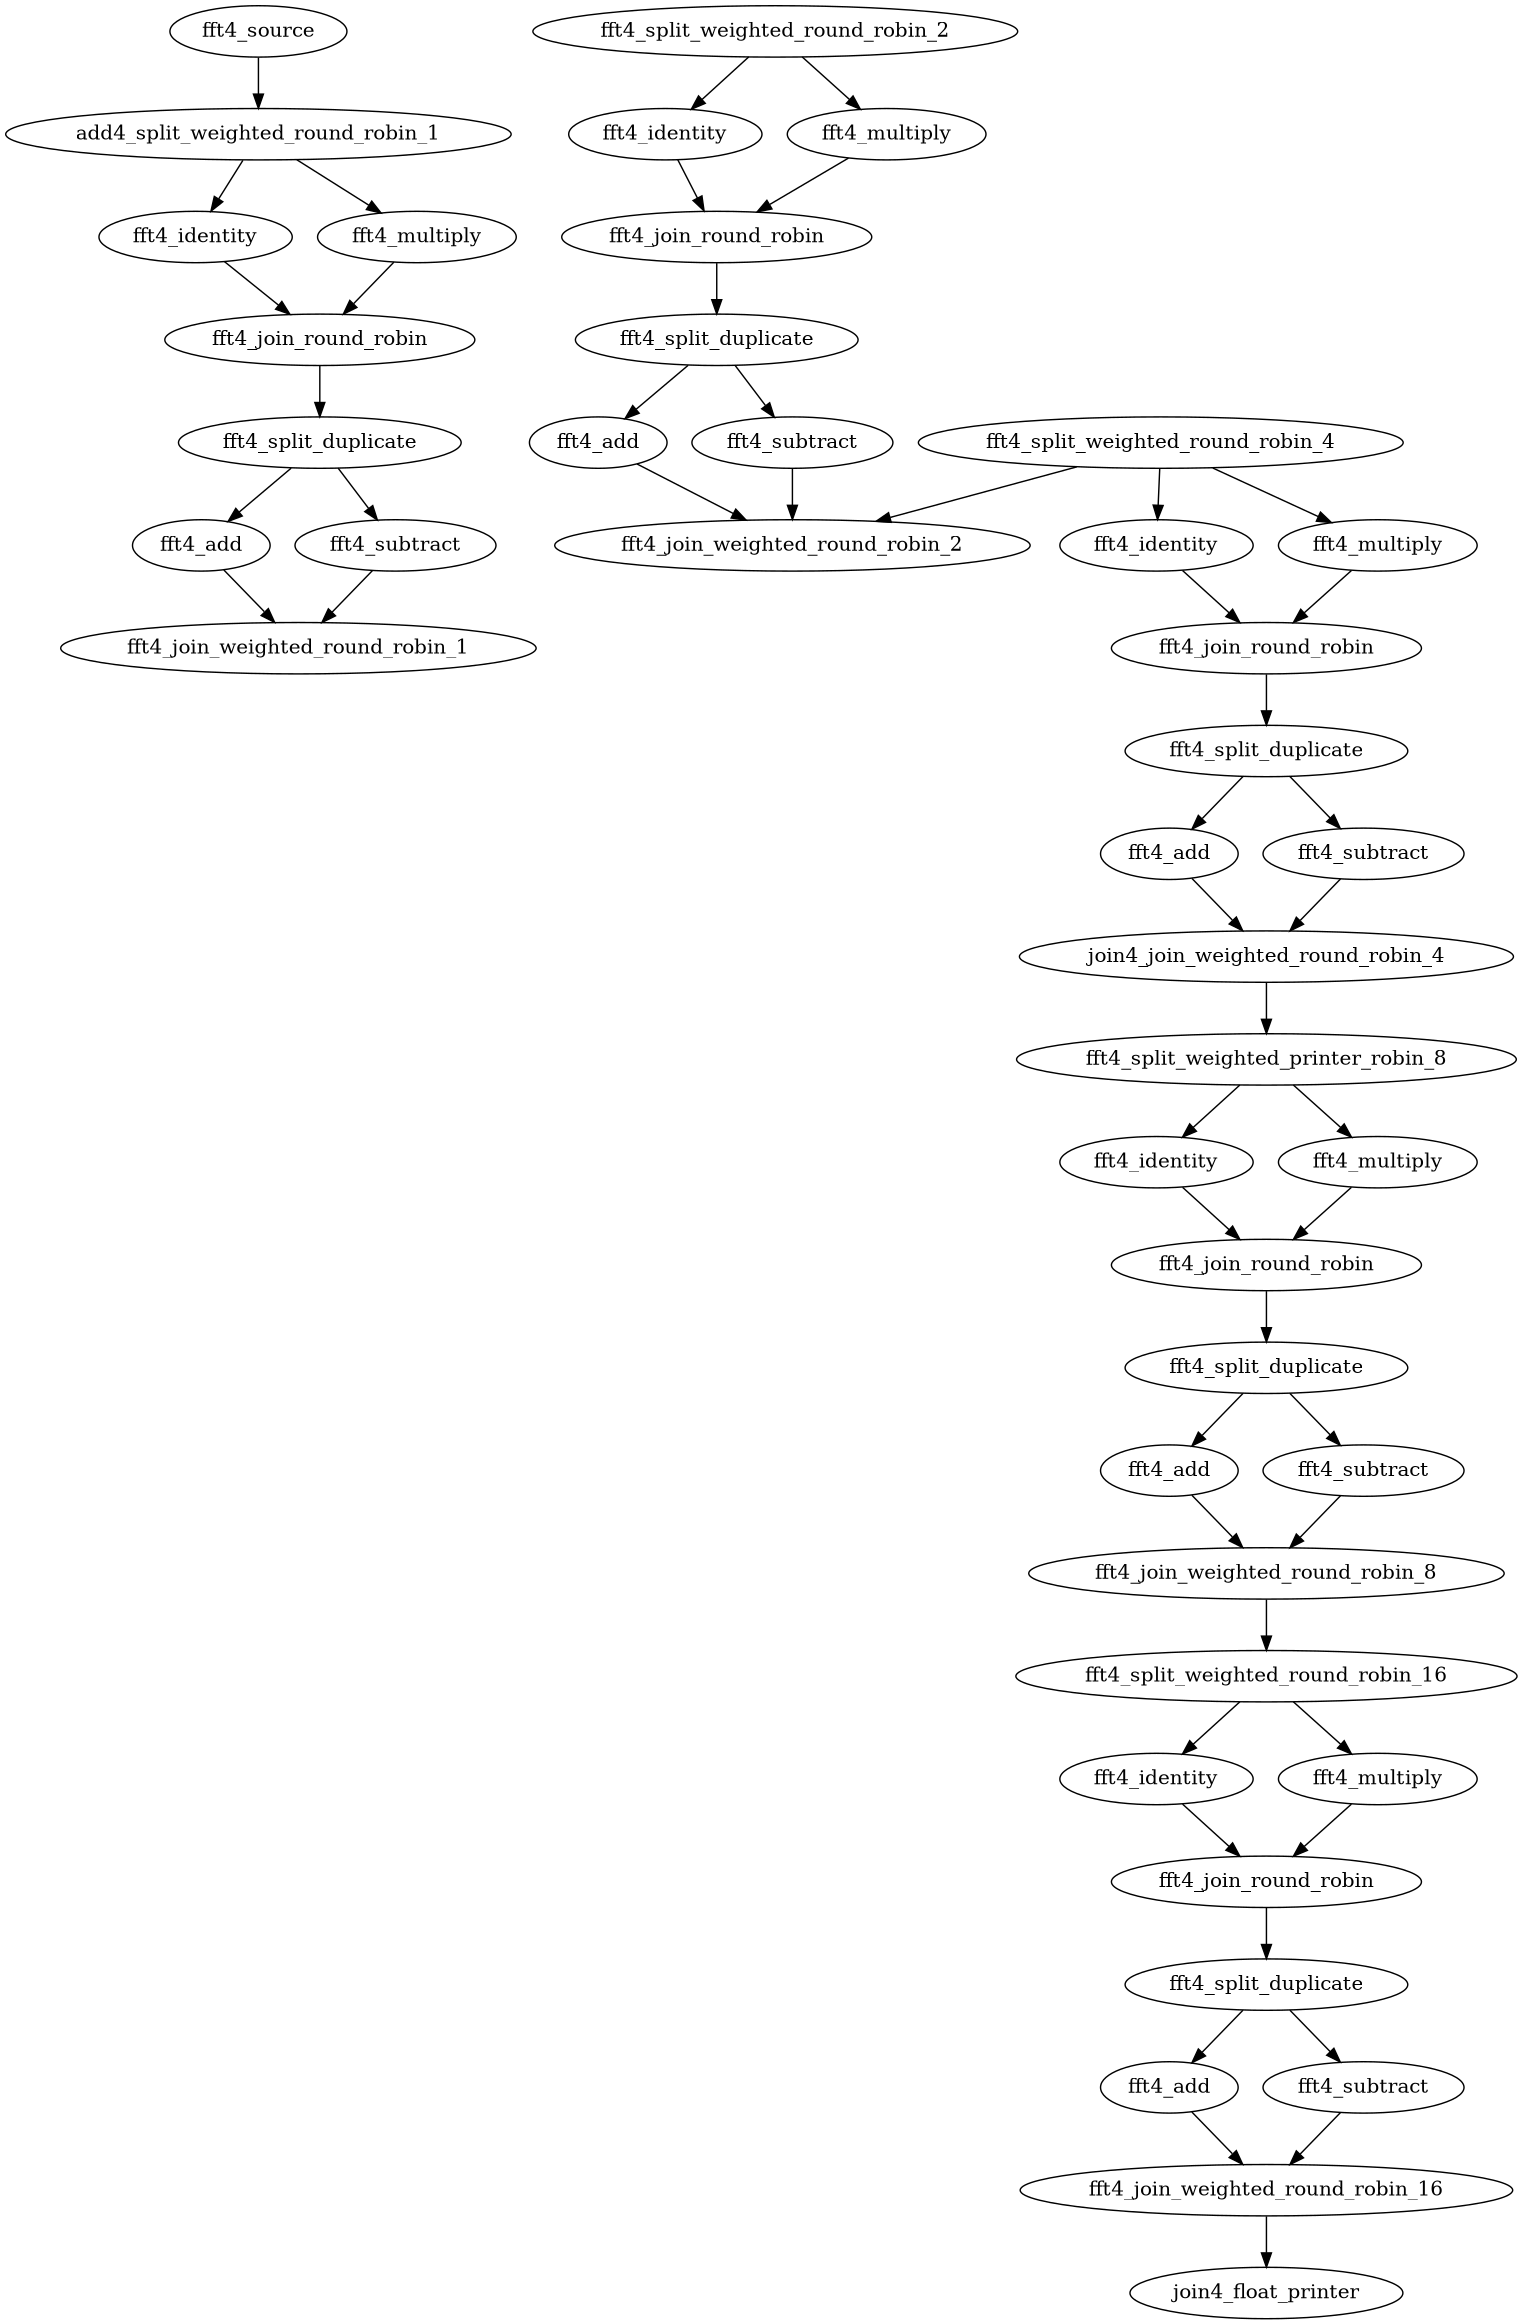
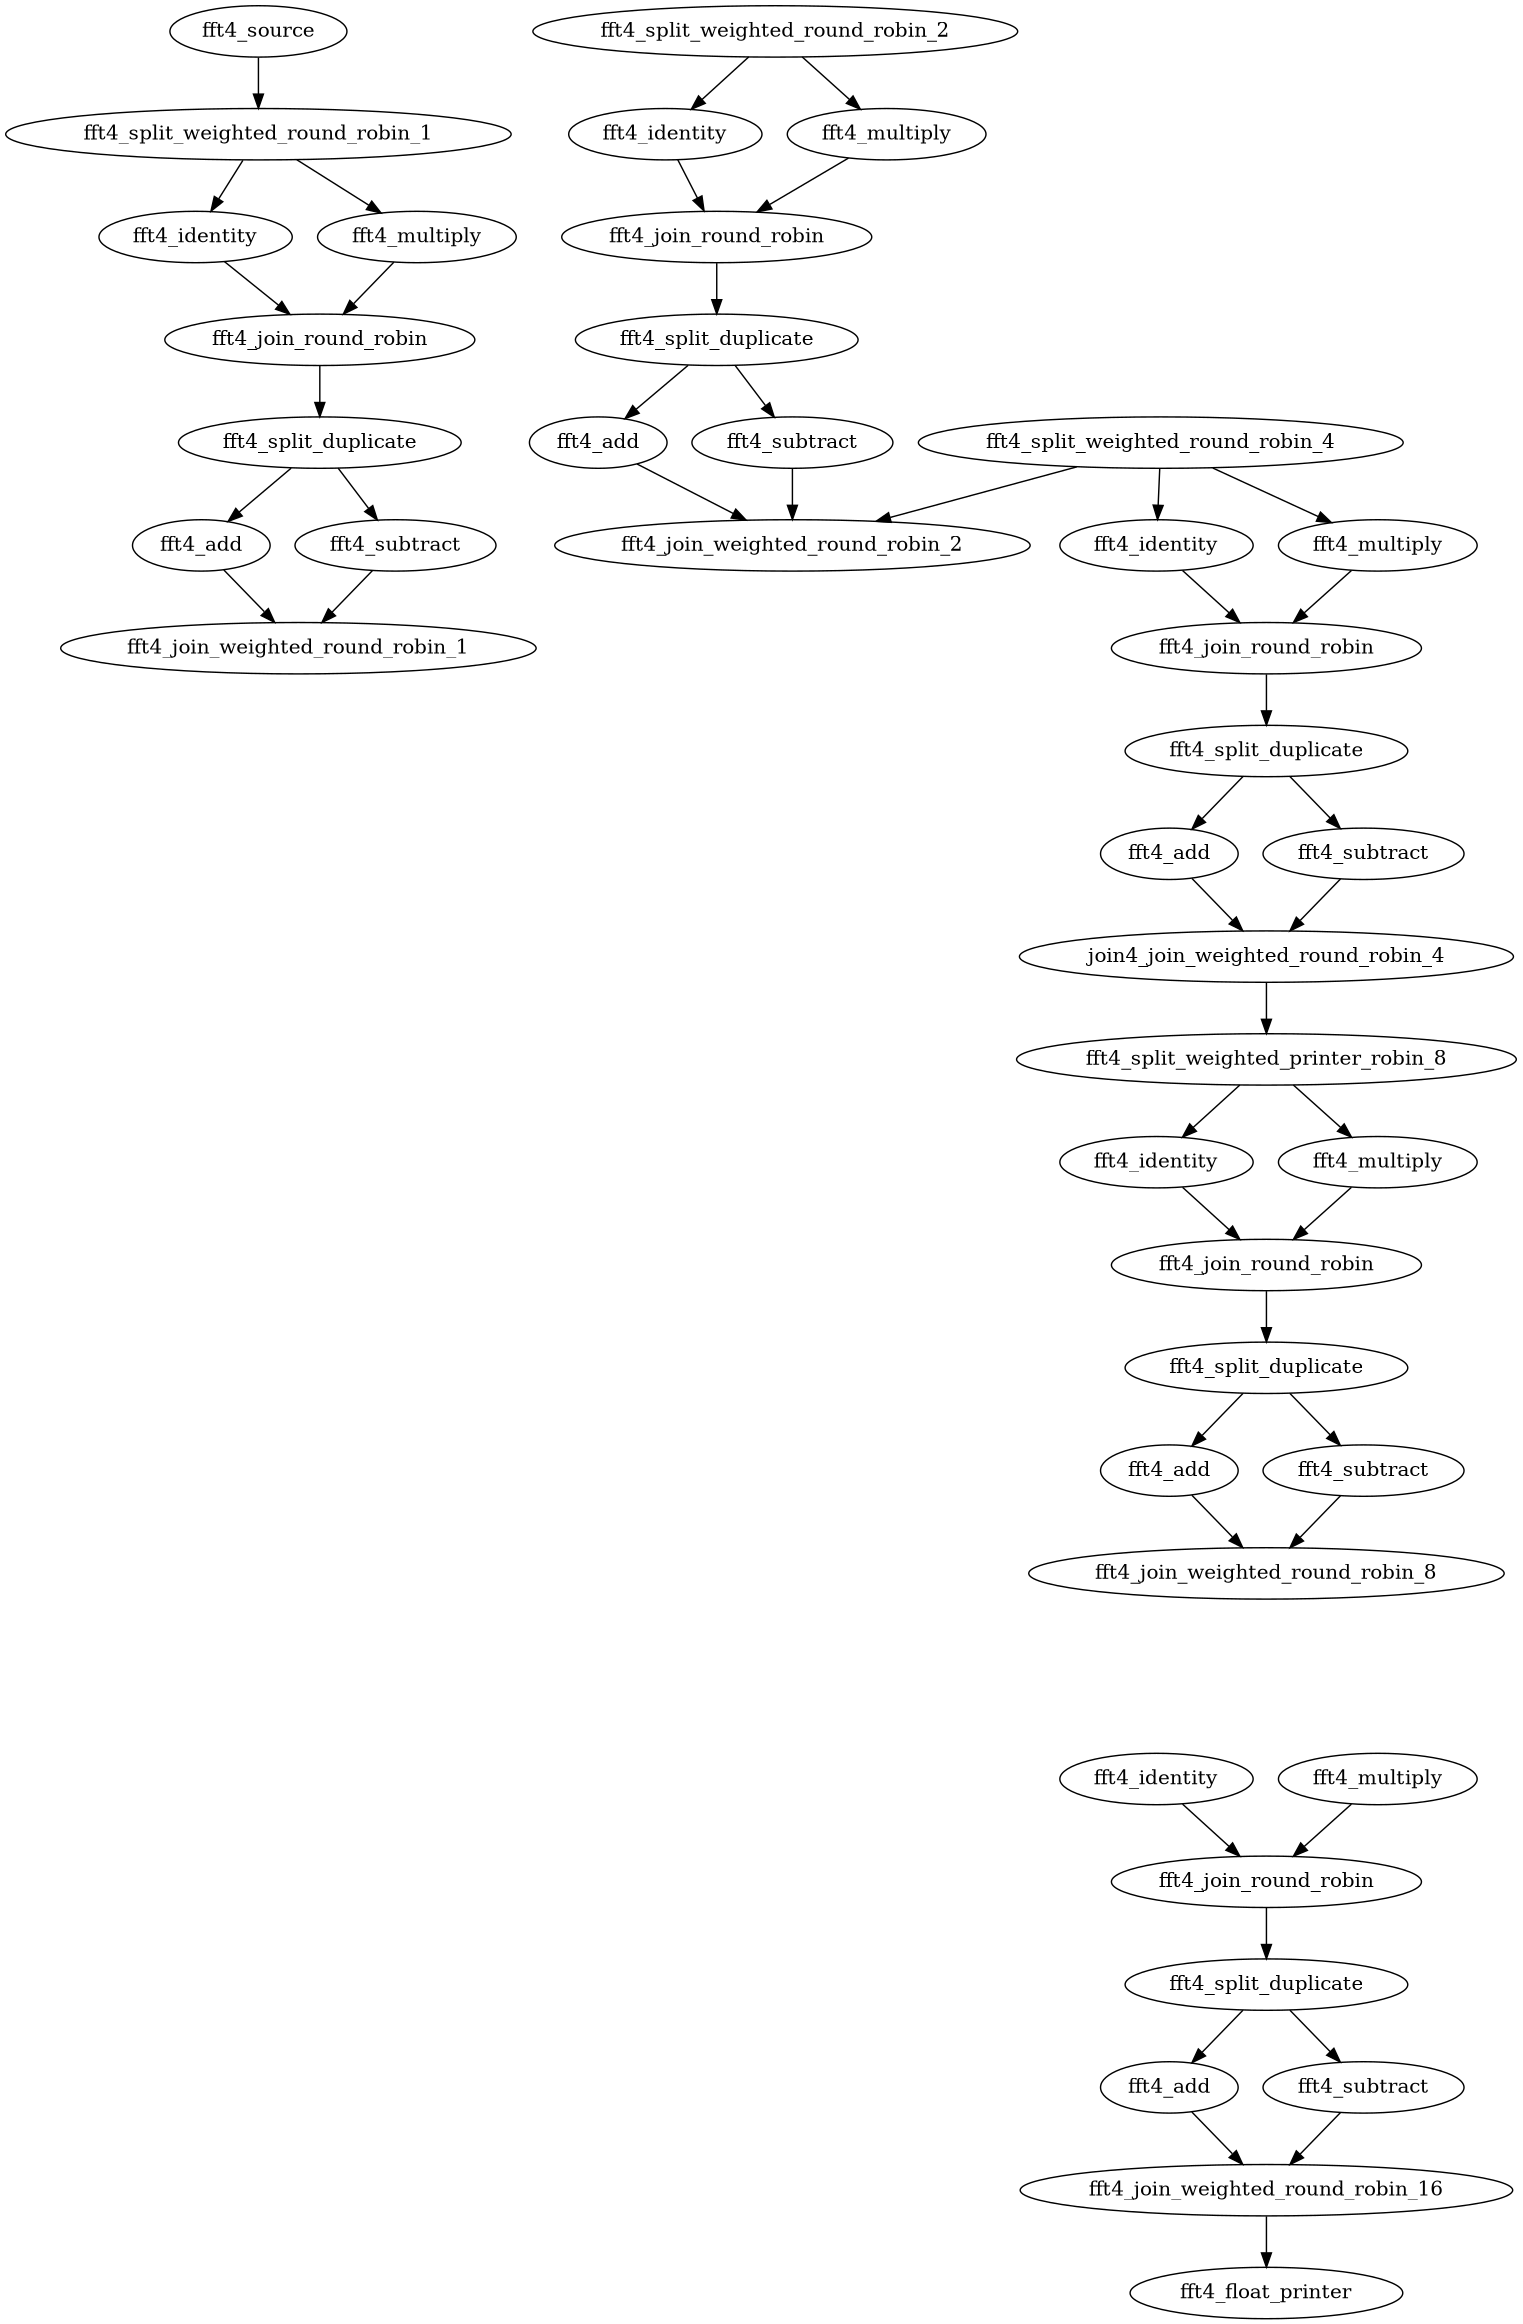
(258, 134) -> (258, 134)
(1266, 1676) -> none
(1266, 2293) -> (1266, 2293)
